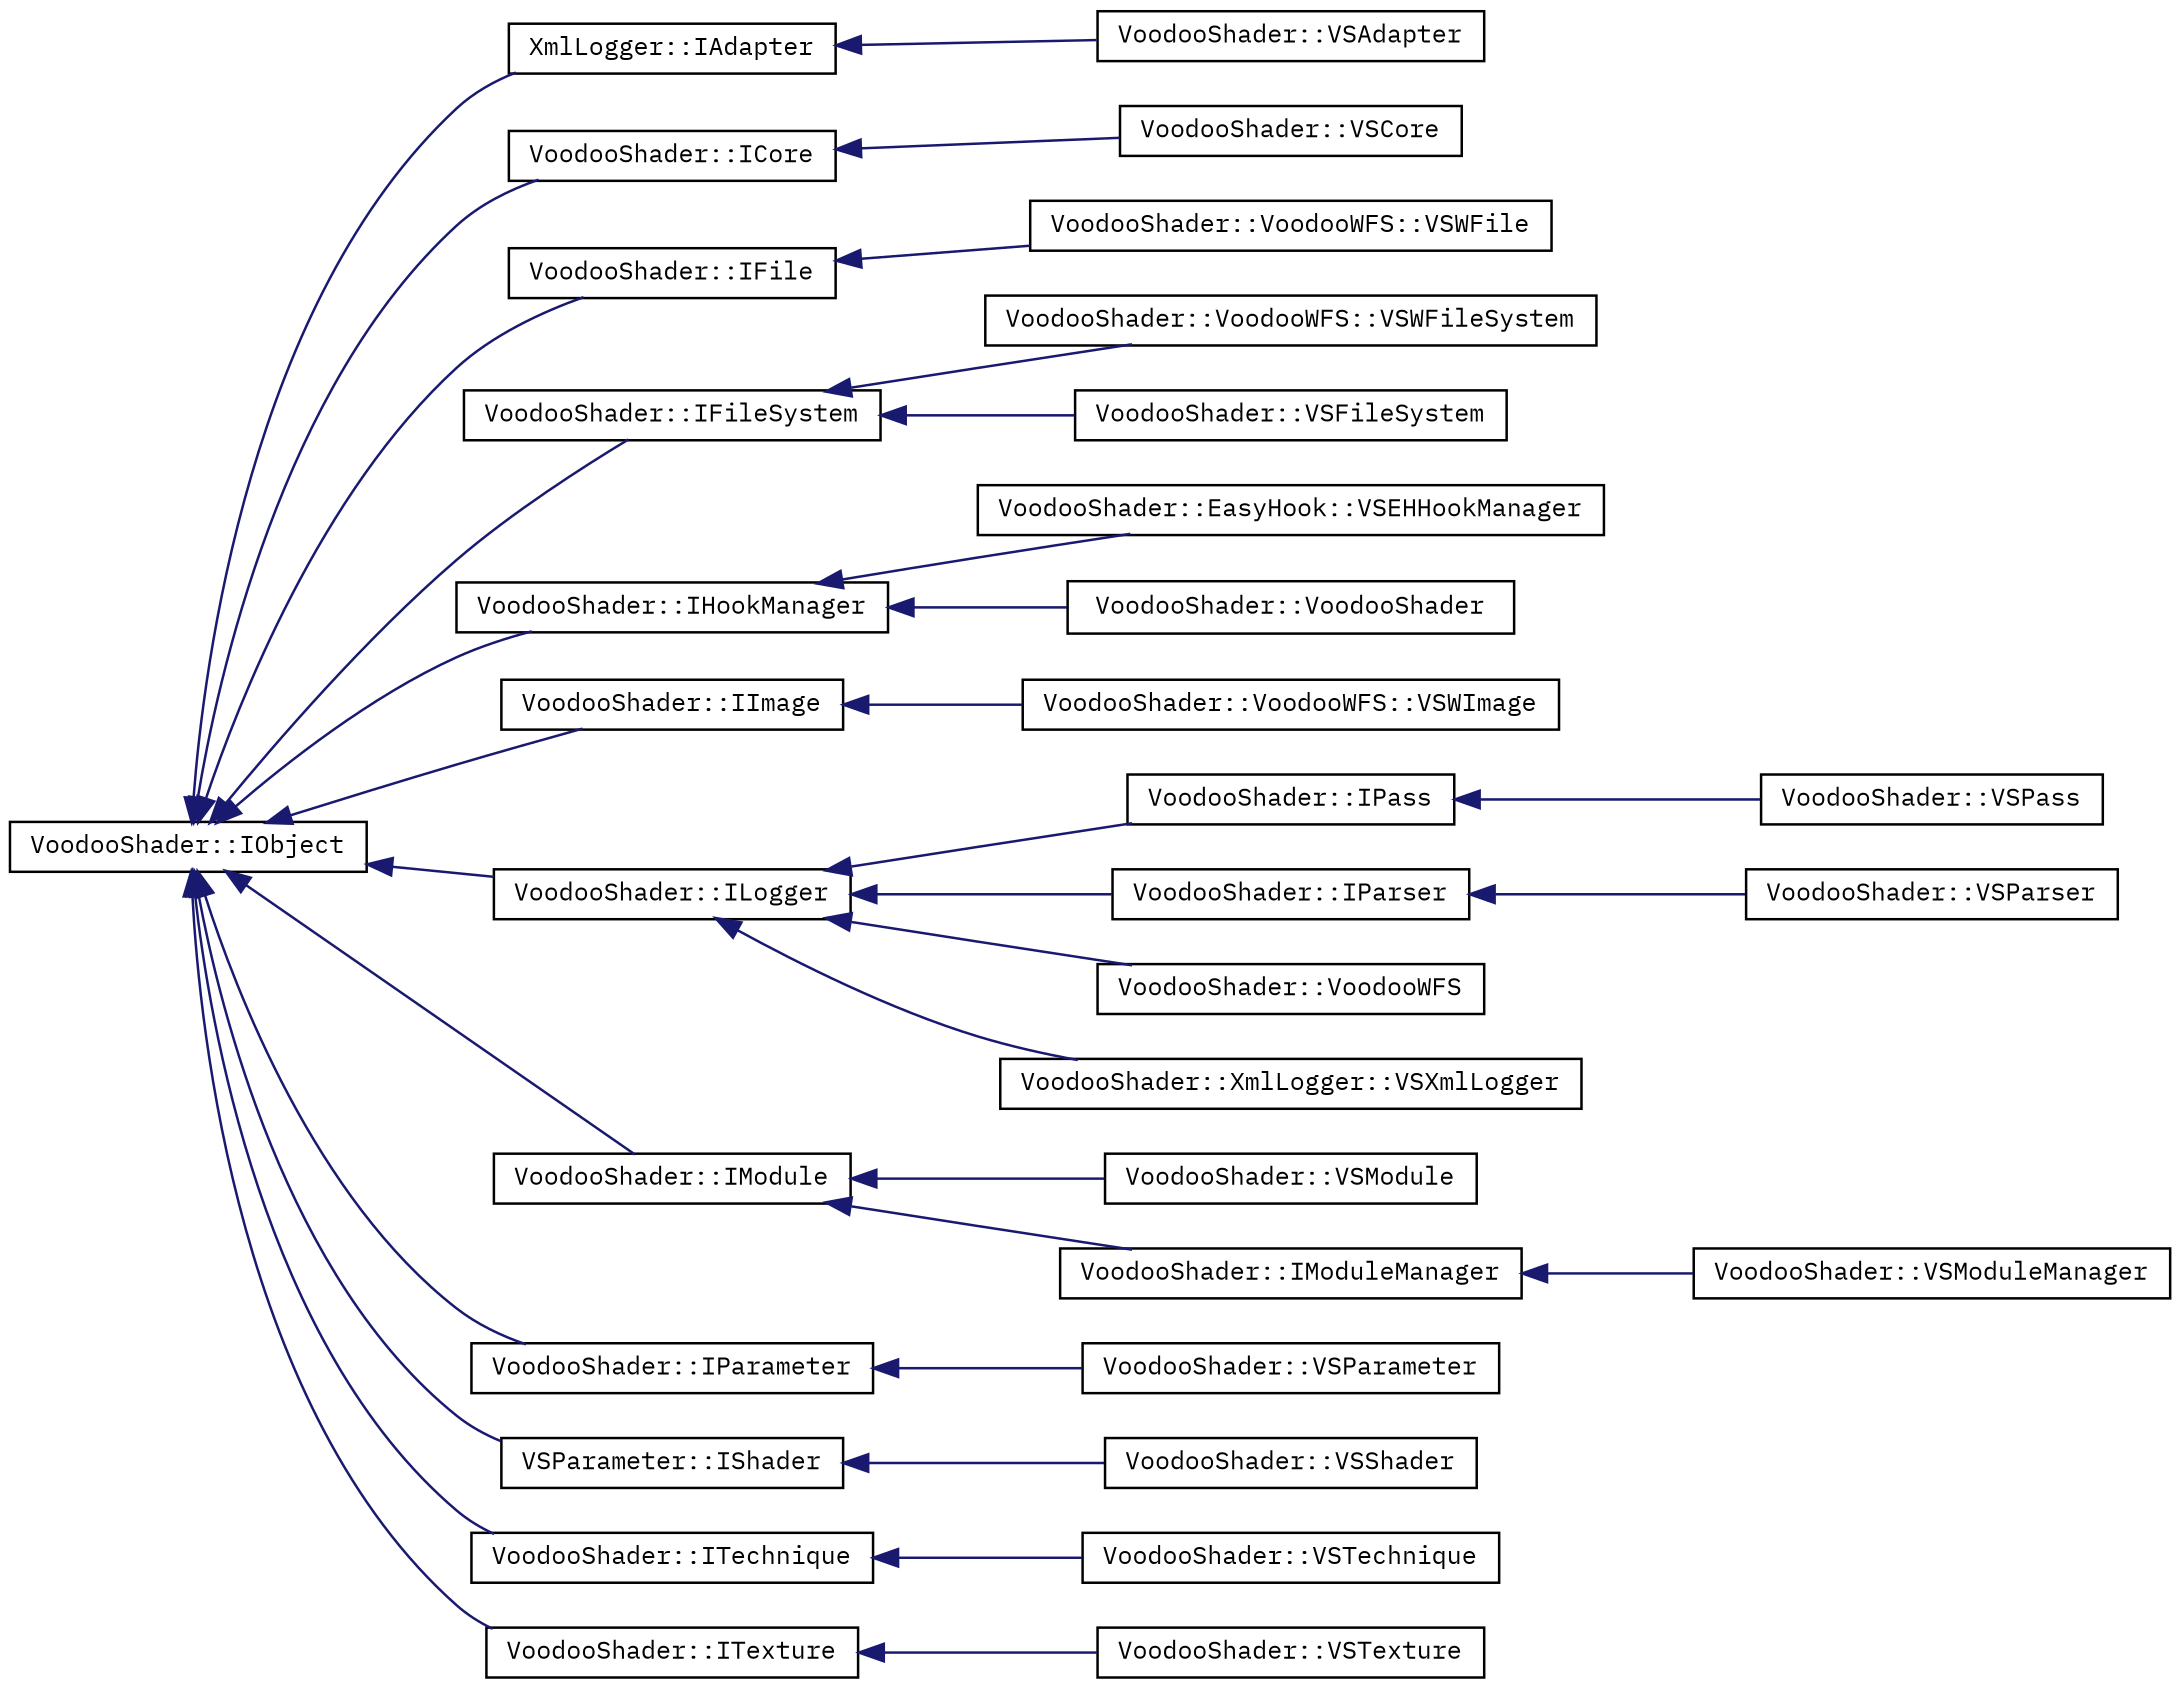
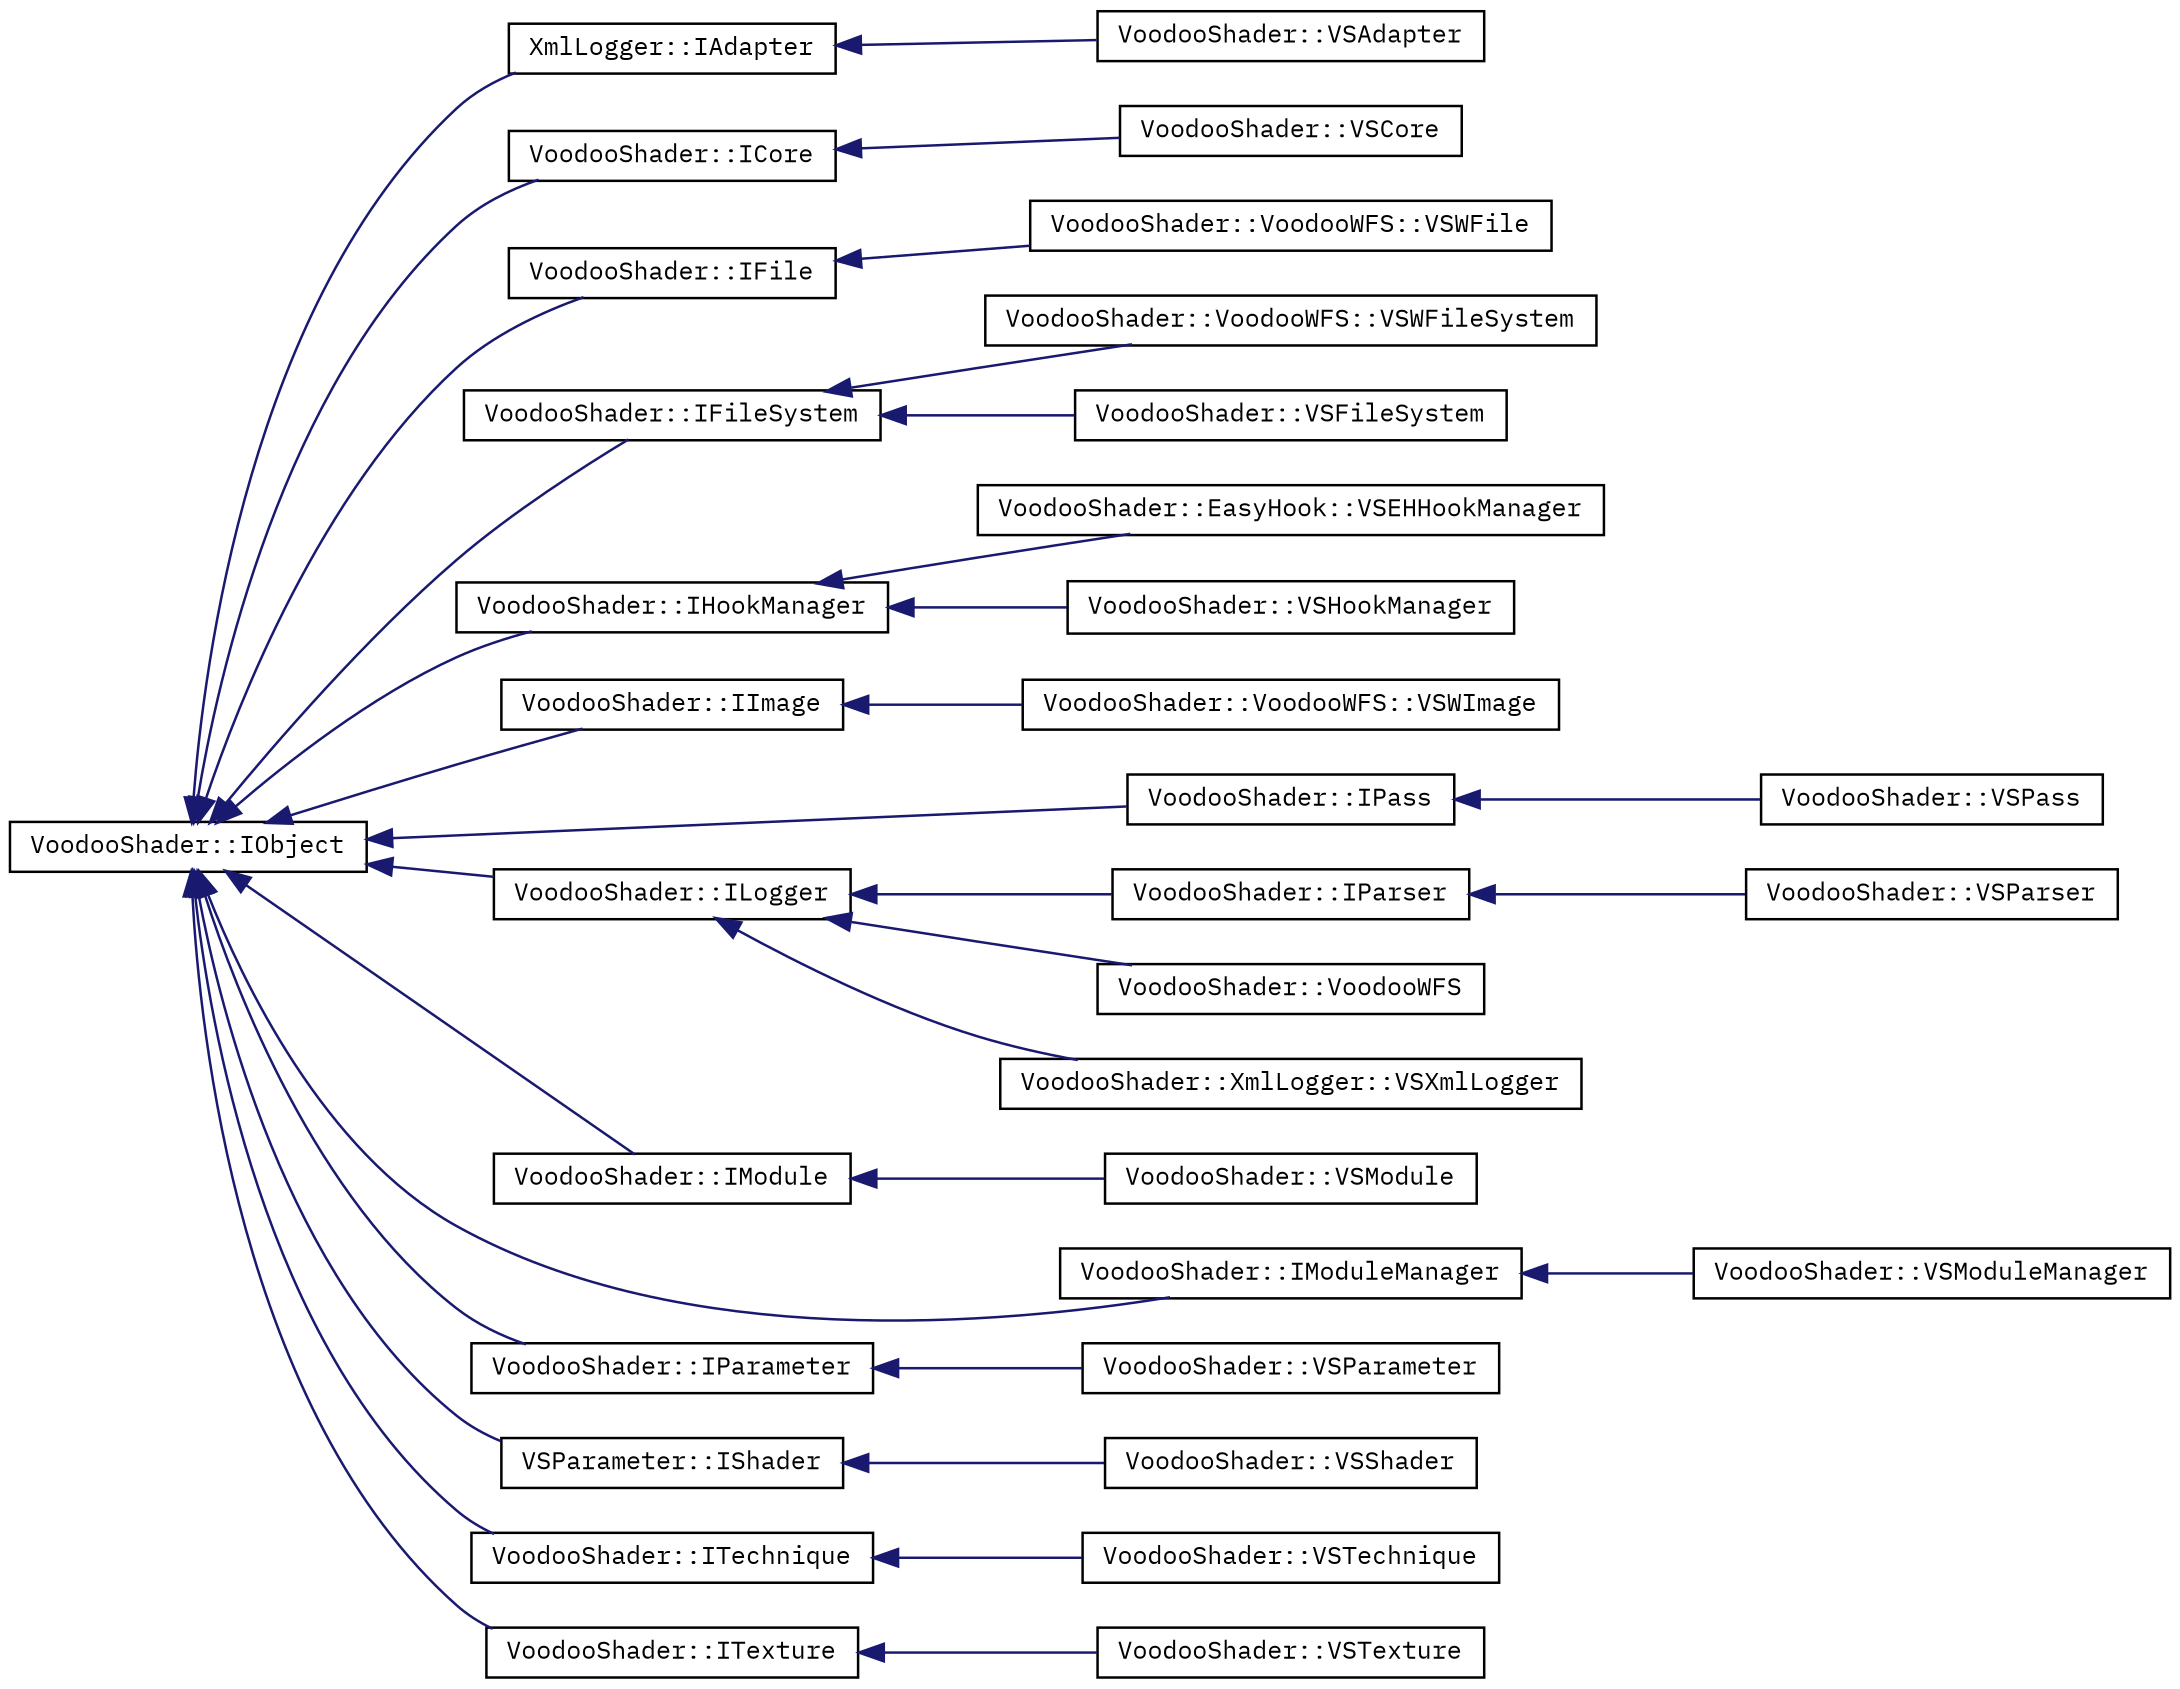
(1291, 607) -> (1291, 607)
(992, 845) -> (760, 822)
(992, 1228) -> (600, 1282)
